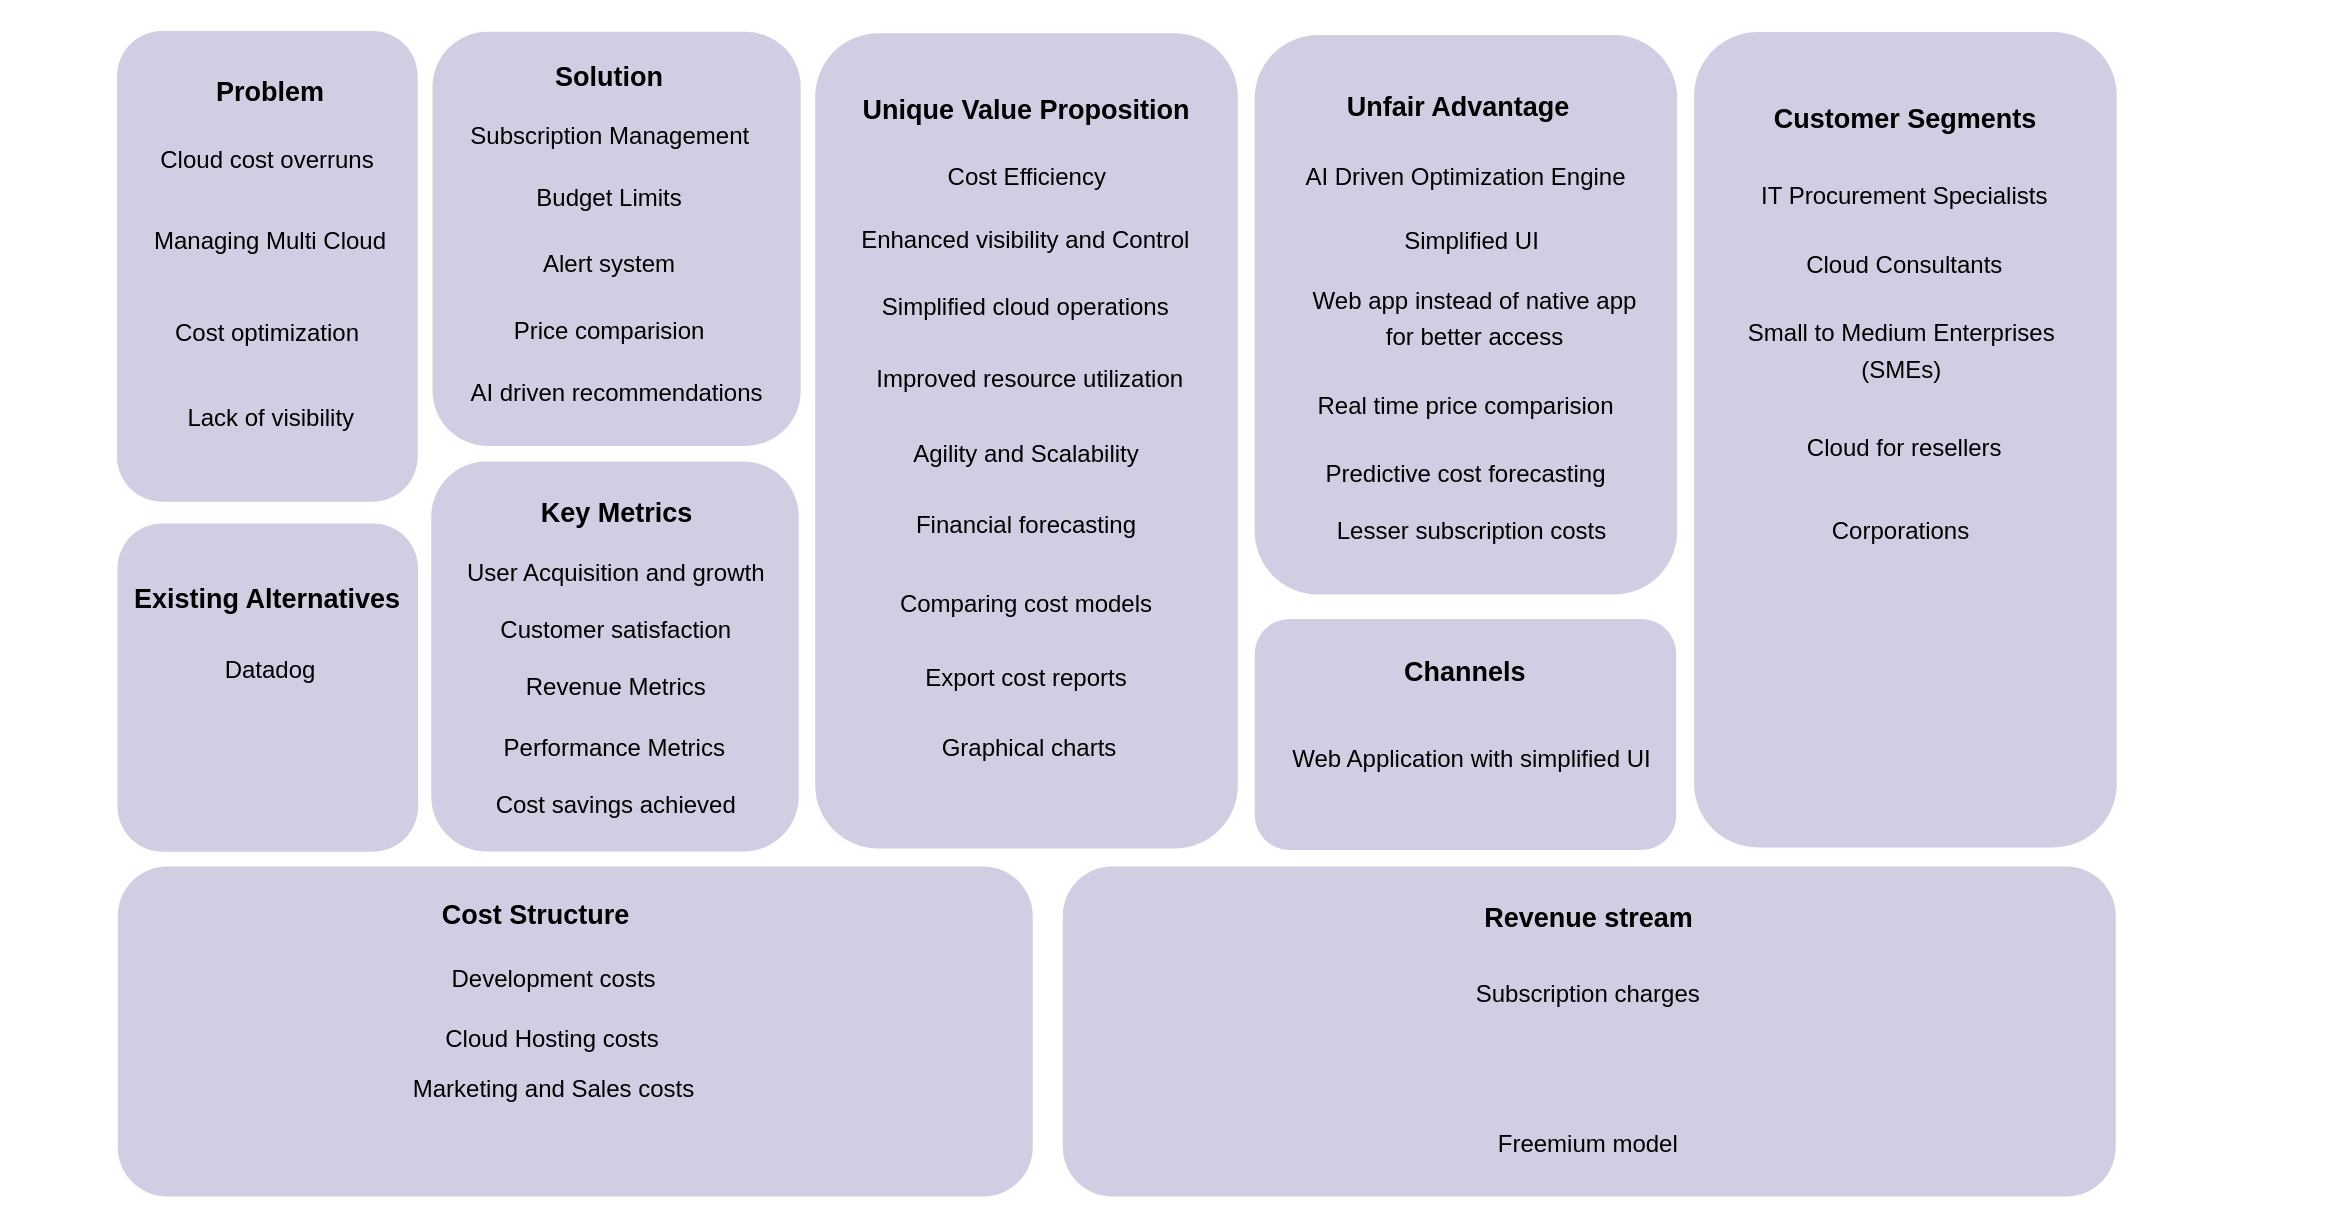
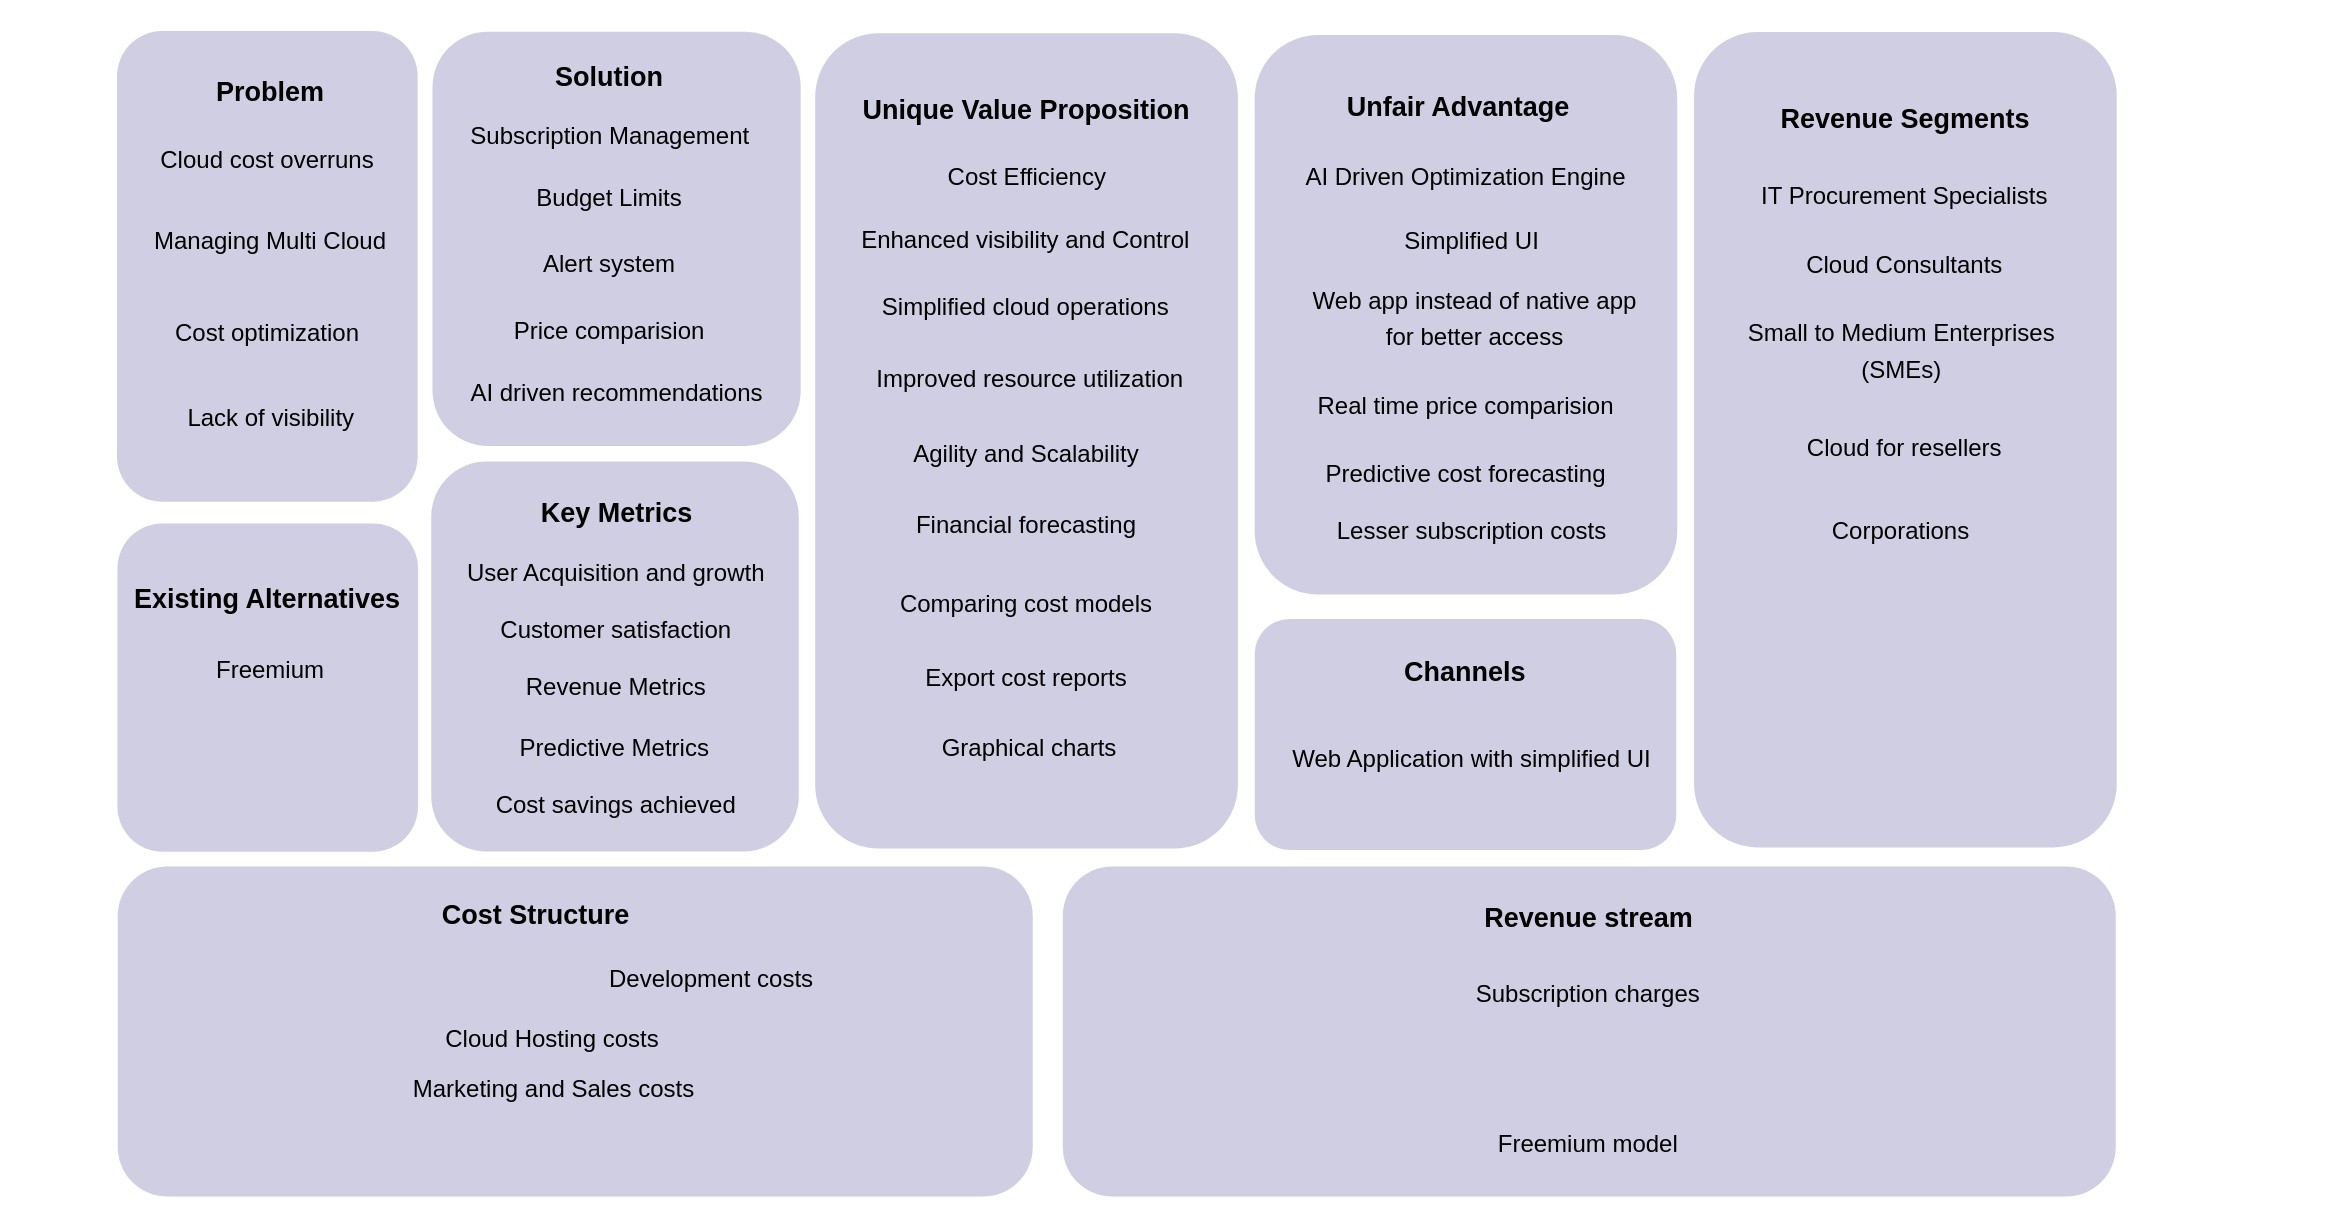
(1906, 119) -> (1906, 119)
(271, 670) -> (271, 670)
(615, 748) -> (615, 748)
(555, 978) -> (713, 978)
